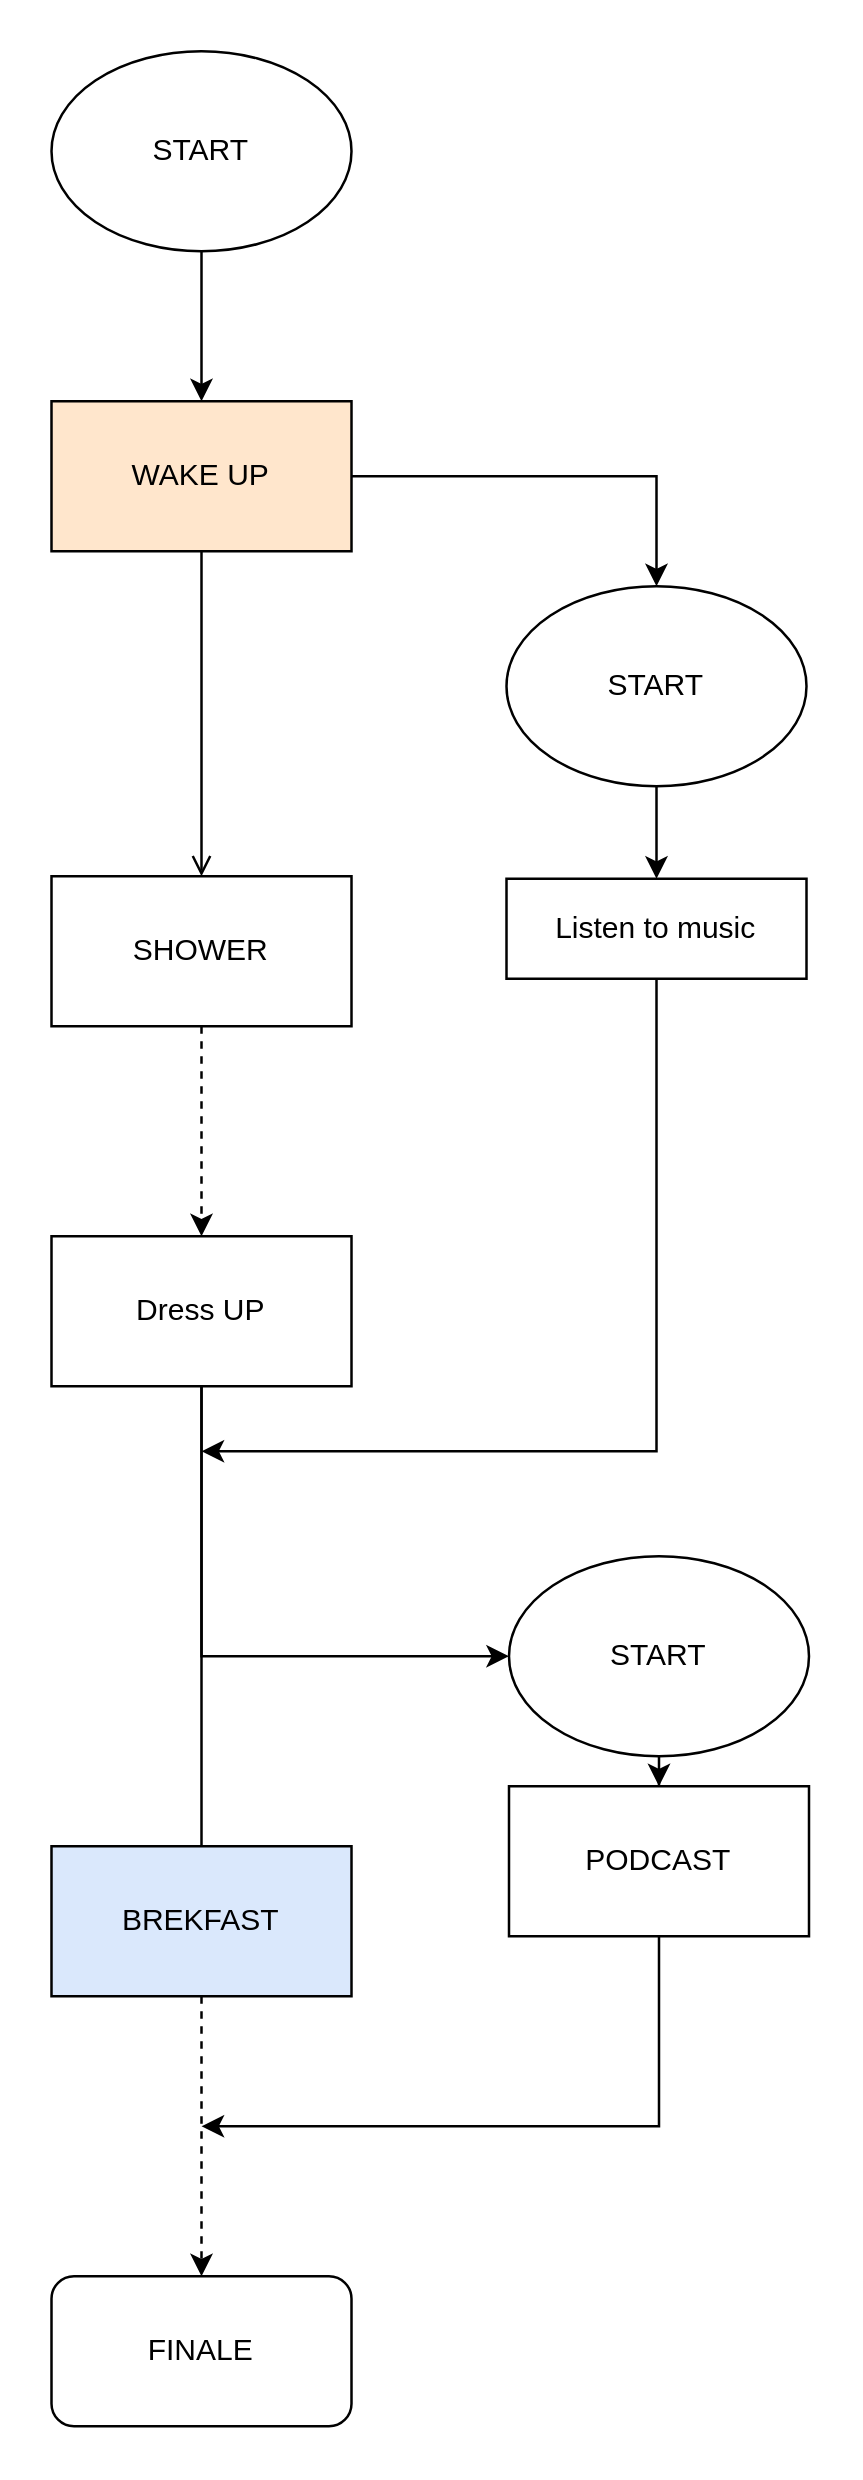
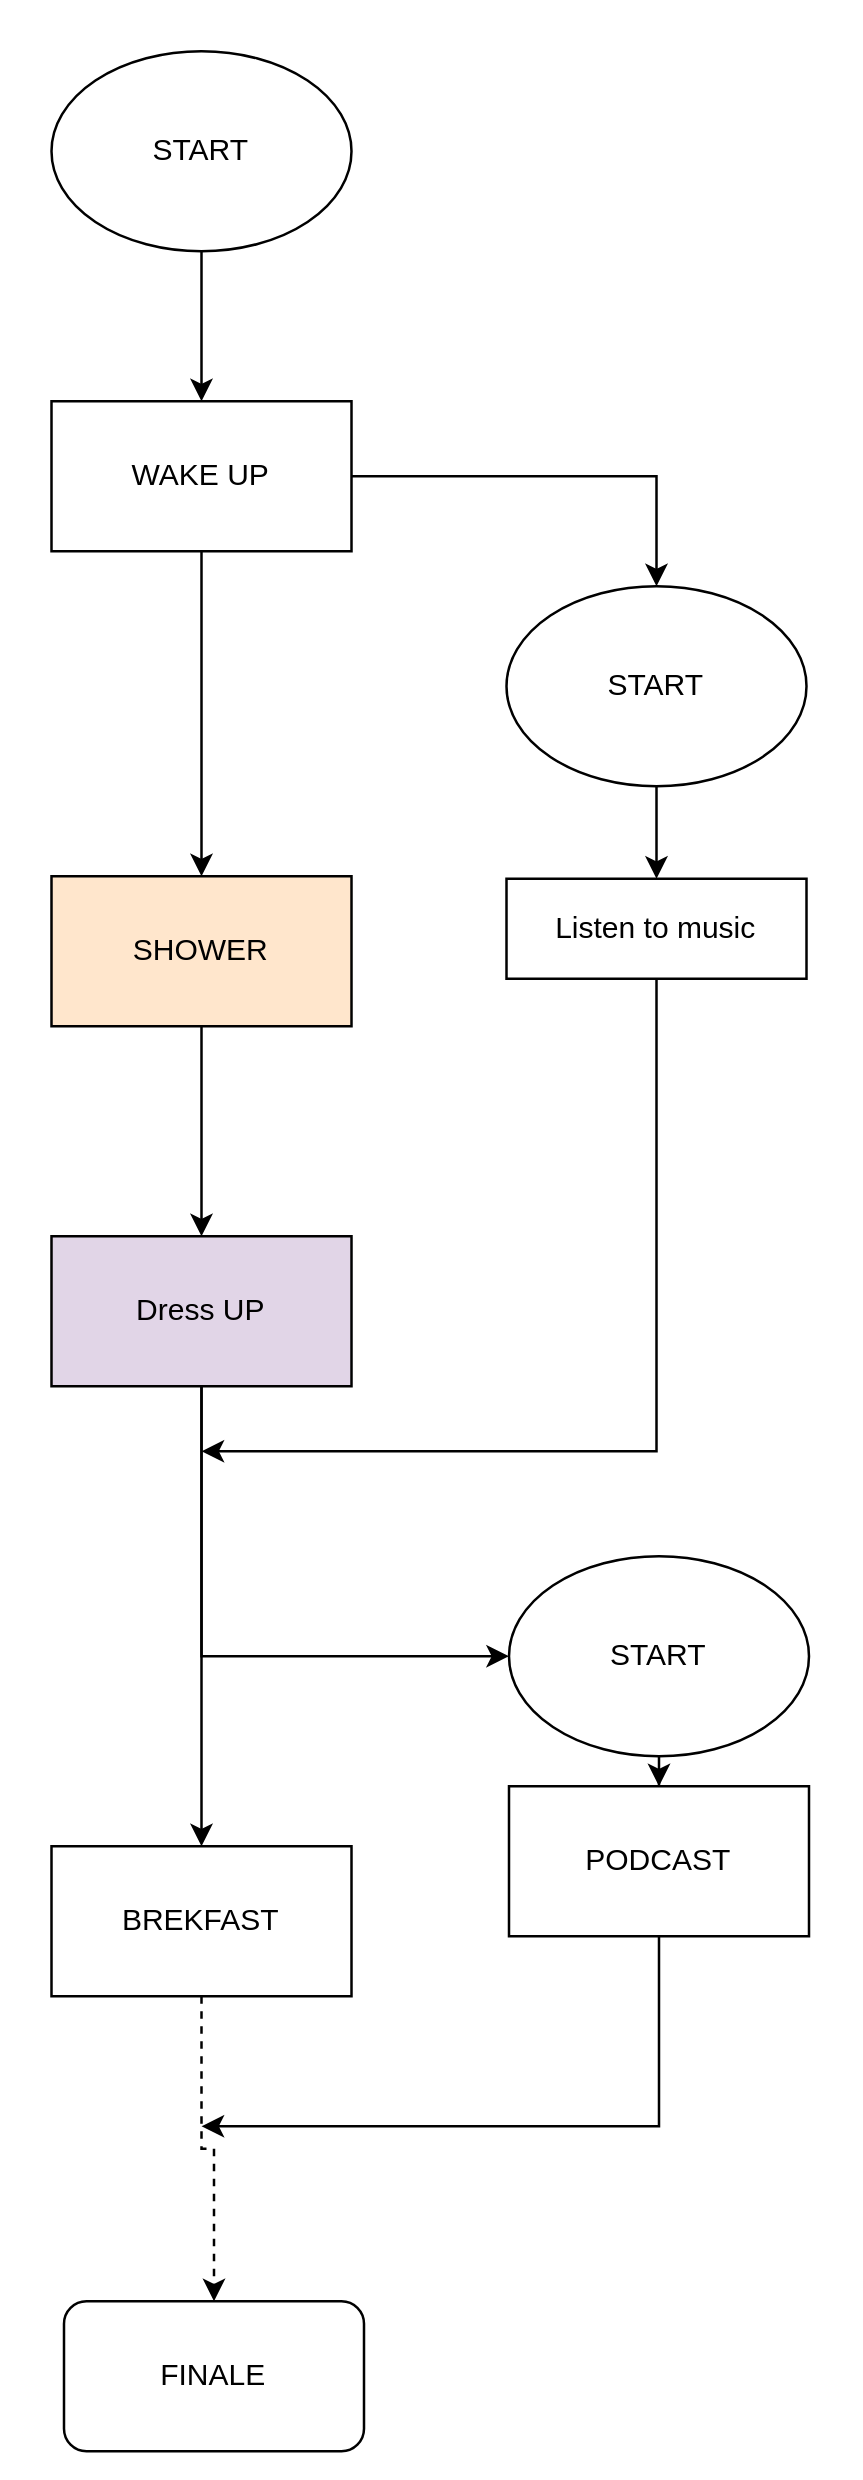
(201, 476) -> (201, 476)
(201, 862) -> (201, 858)
(201, 951) -> (201, 951)
(201, 1126) -> (201, 1126)
(201, 1311) -> (201, 1311)
(201, 1834) -> (201, 1828)
(201, 1921) -> (201, 1921)
(201, 2351) -> (214, 2376)
